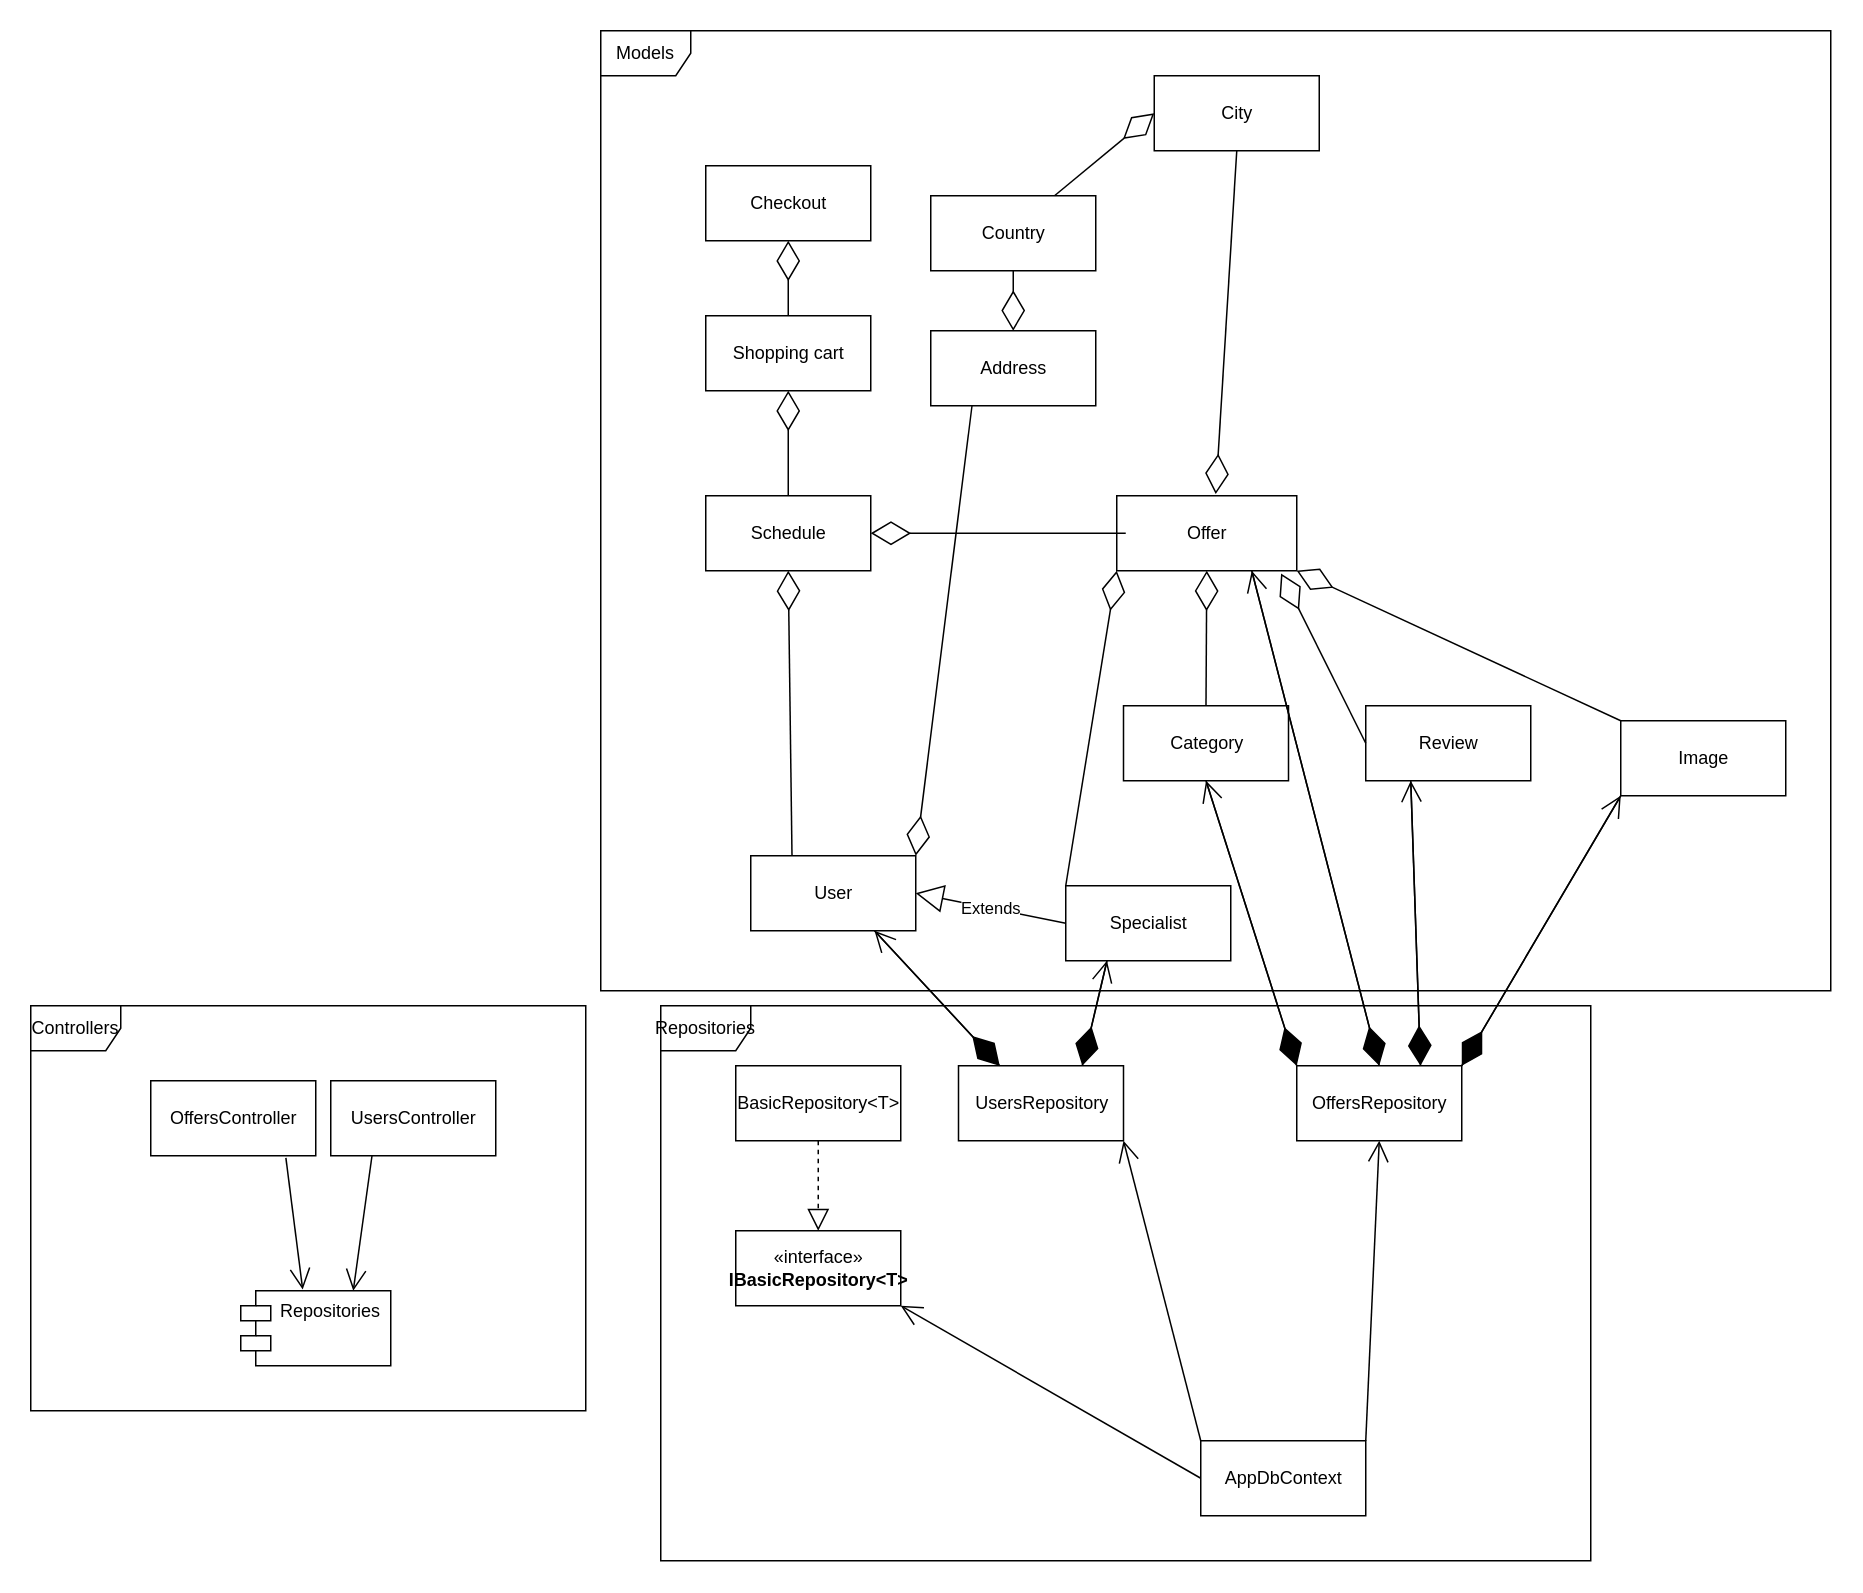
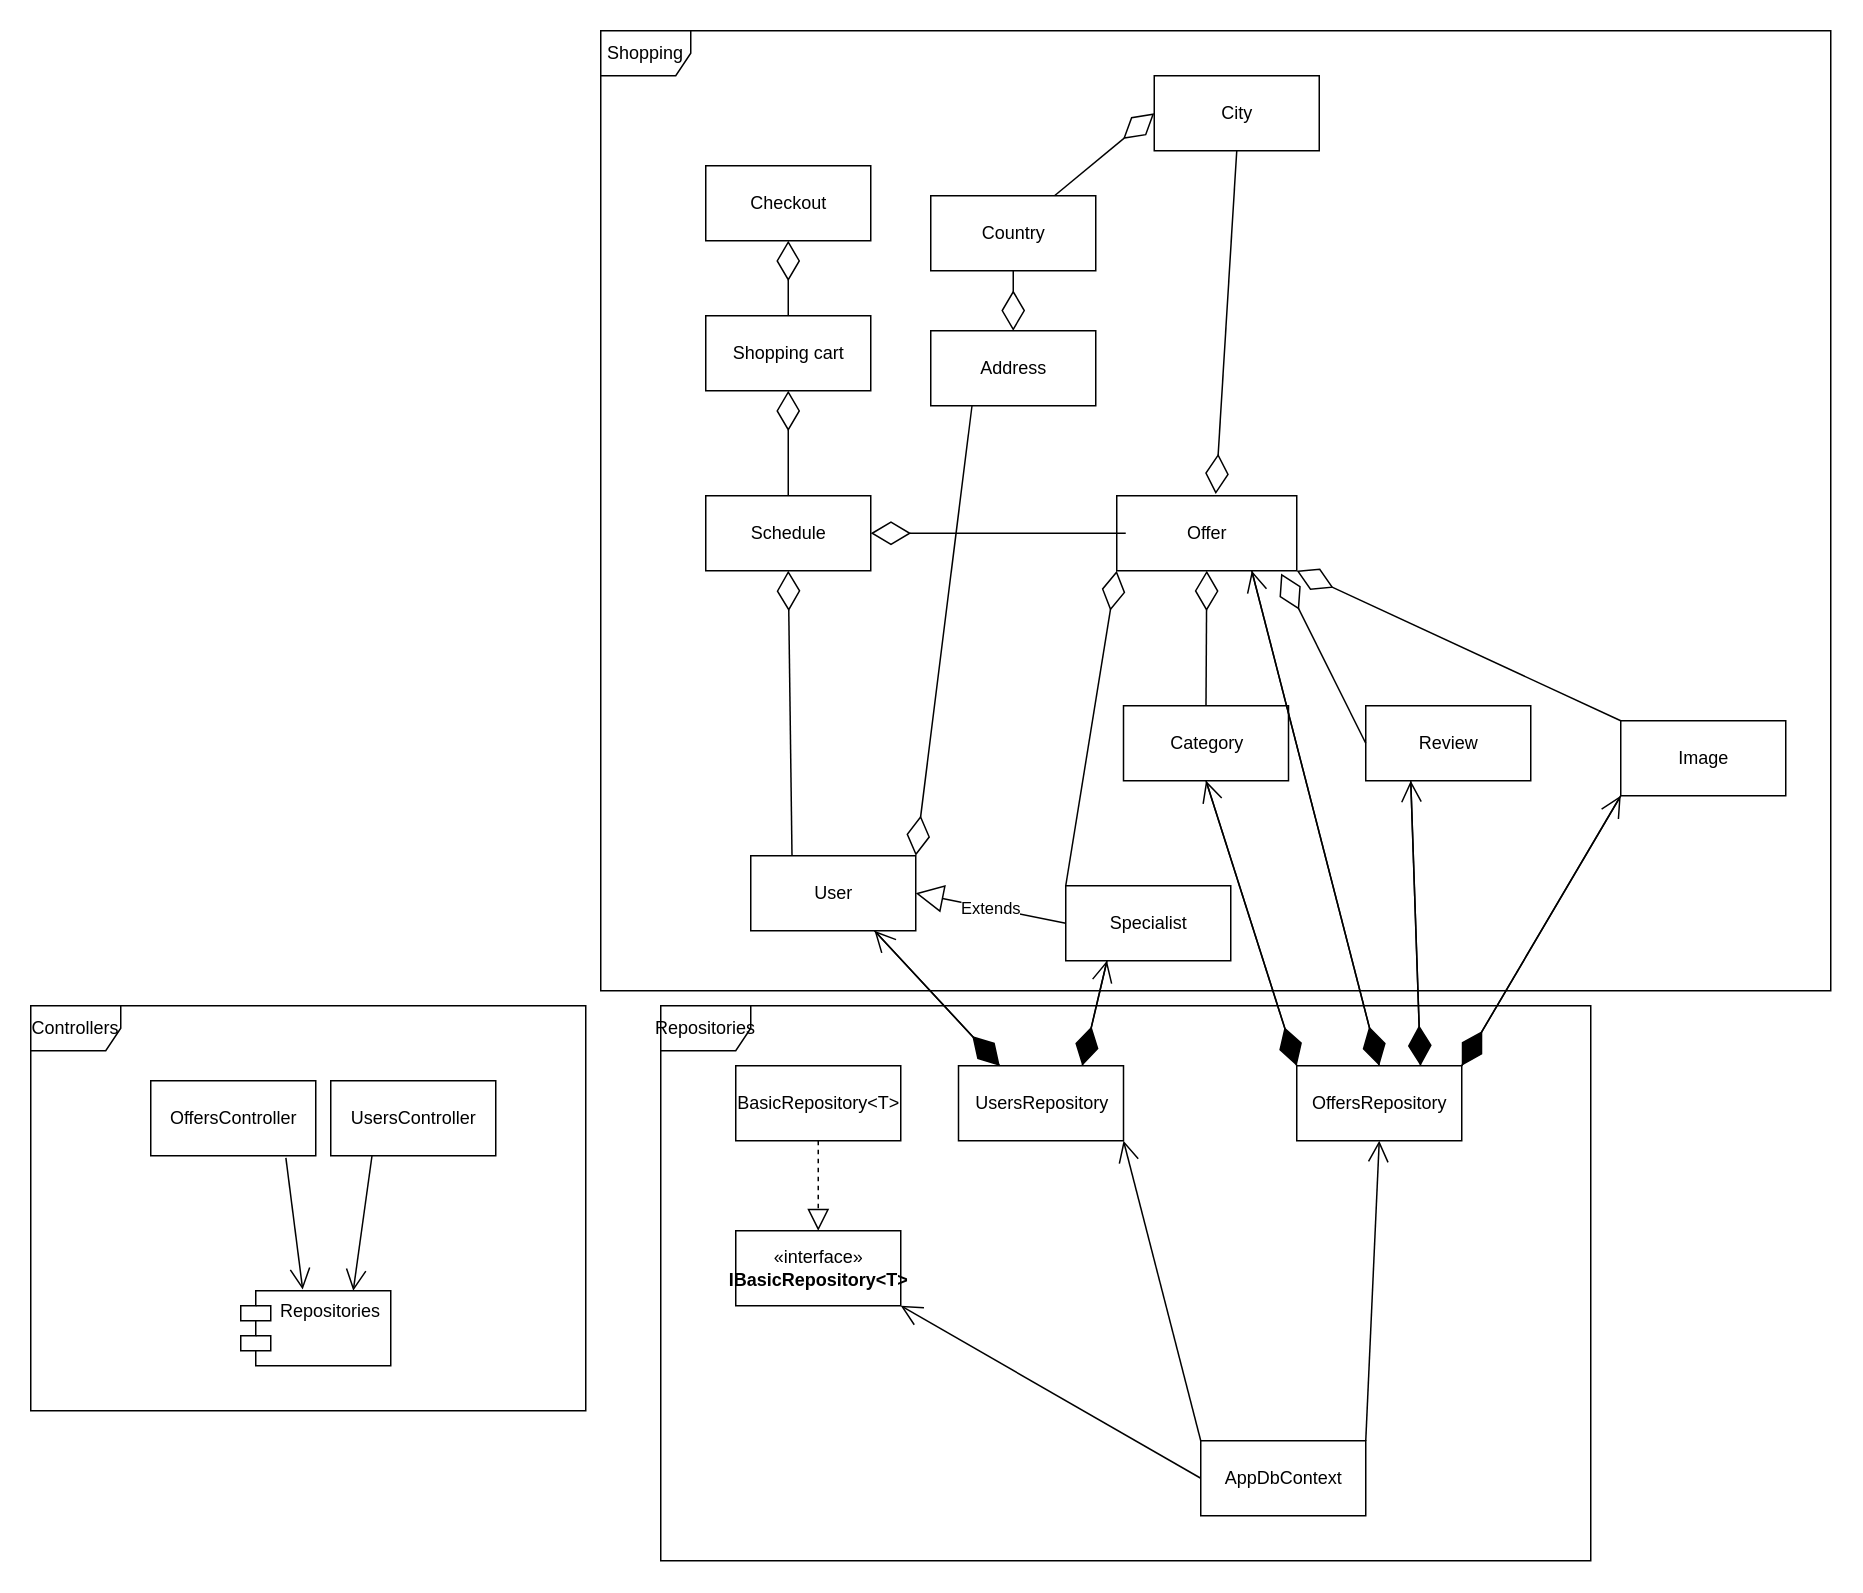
(646, 53) -> (646, 53)
